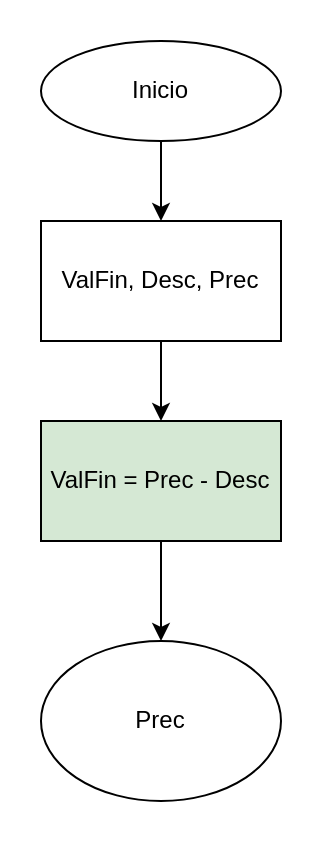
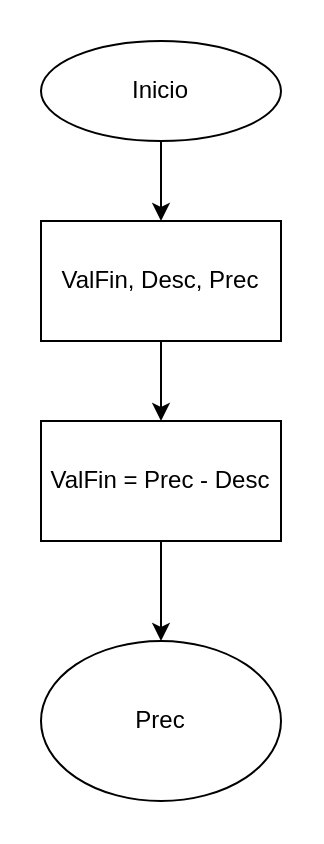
(161, 481) -> (161, 481)
